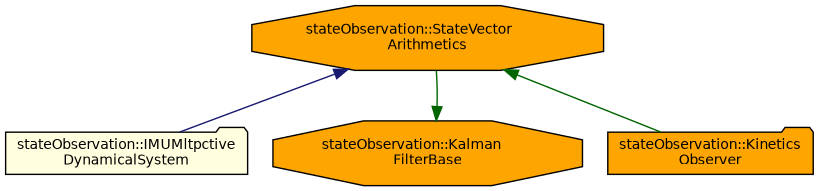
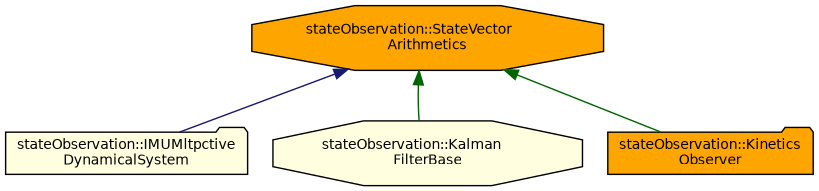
(437, 89) -> (418, 103)
(428, 153) -> (428, 153)
